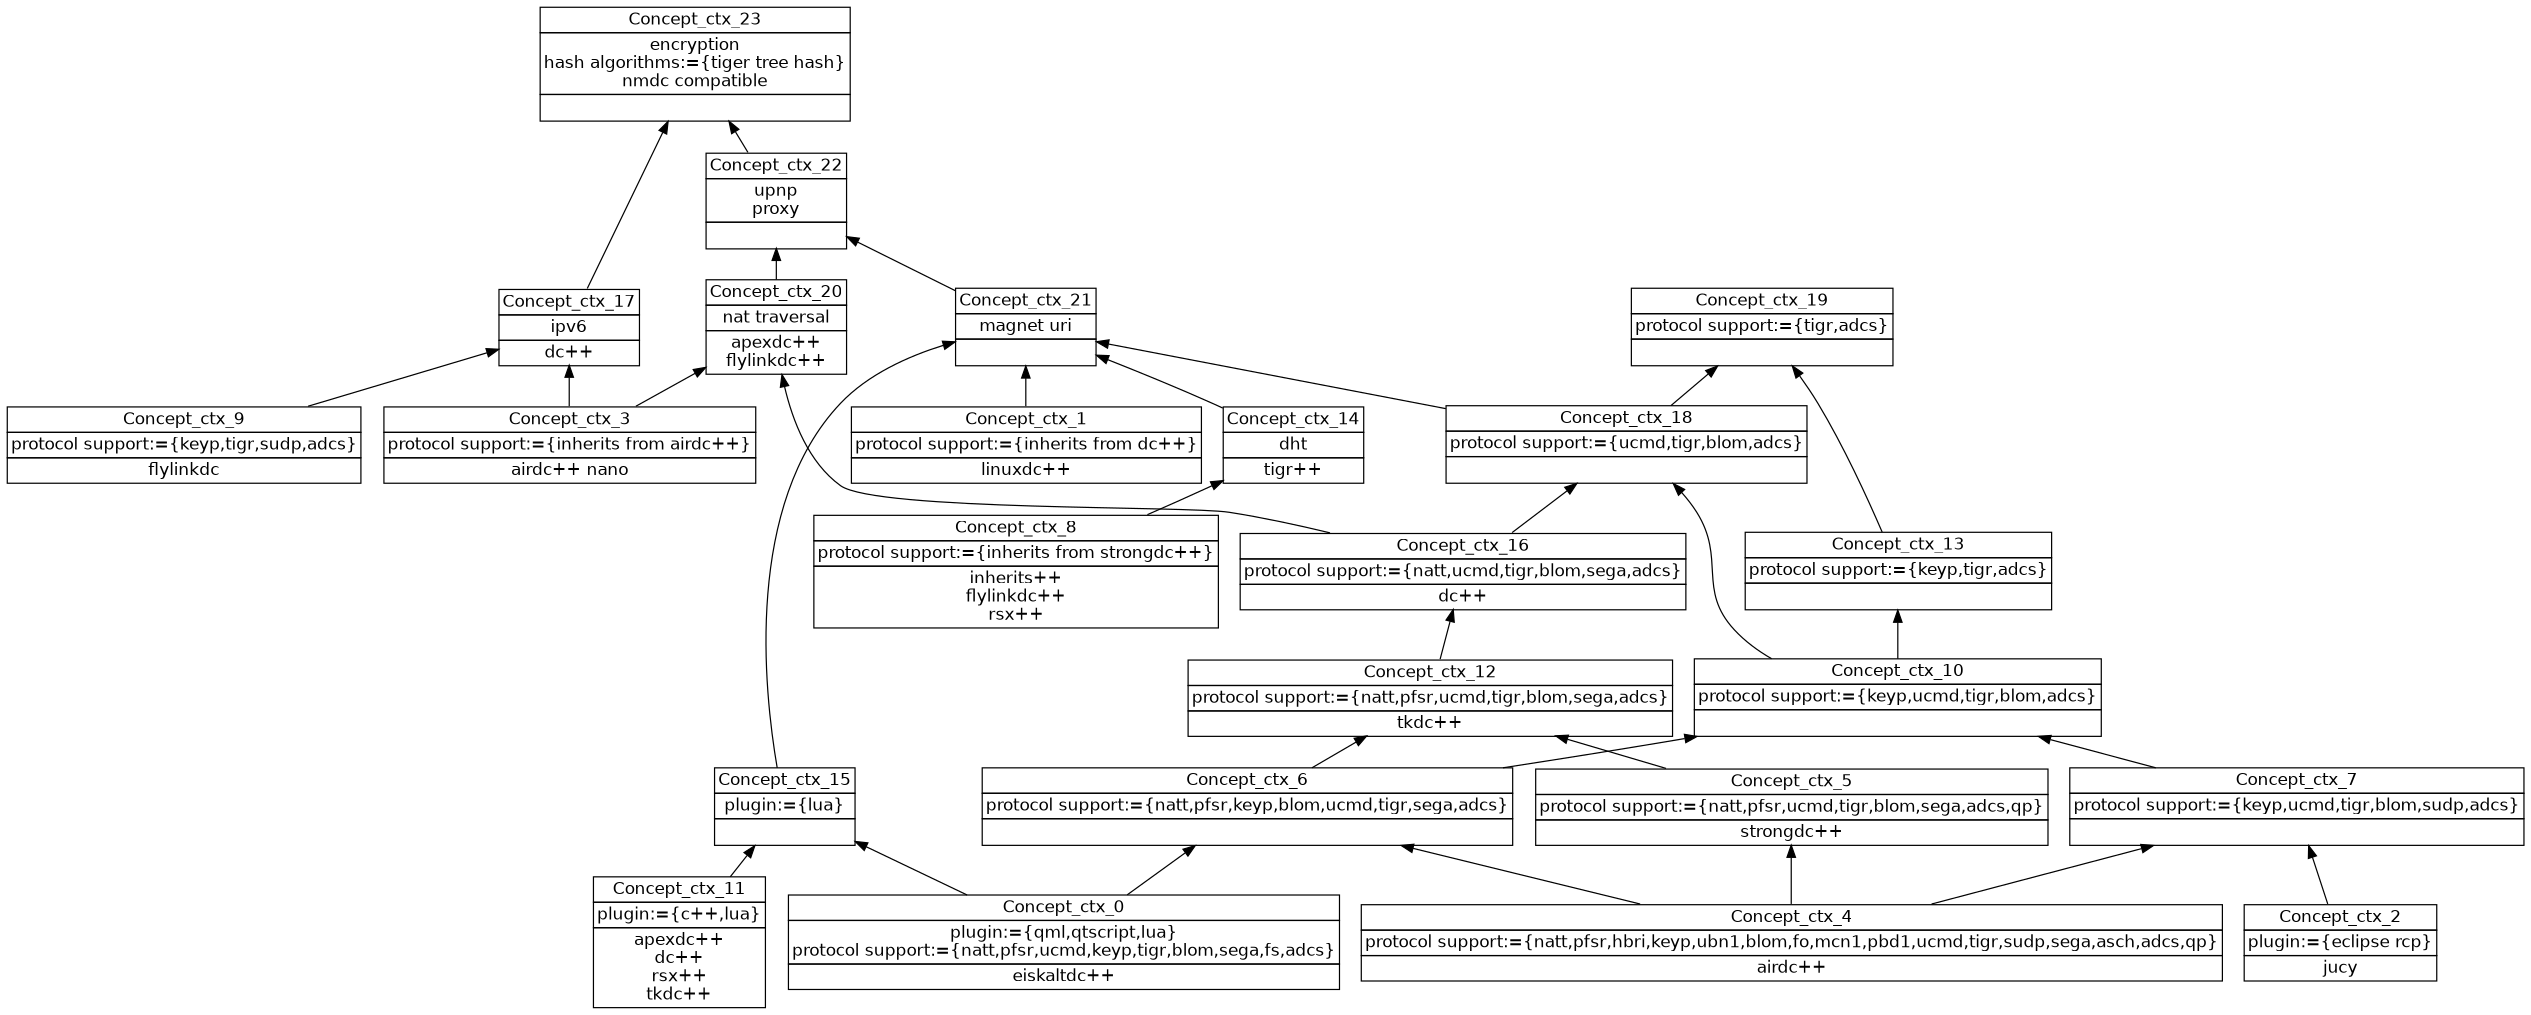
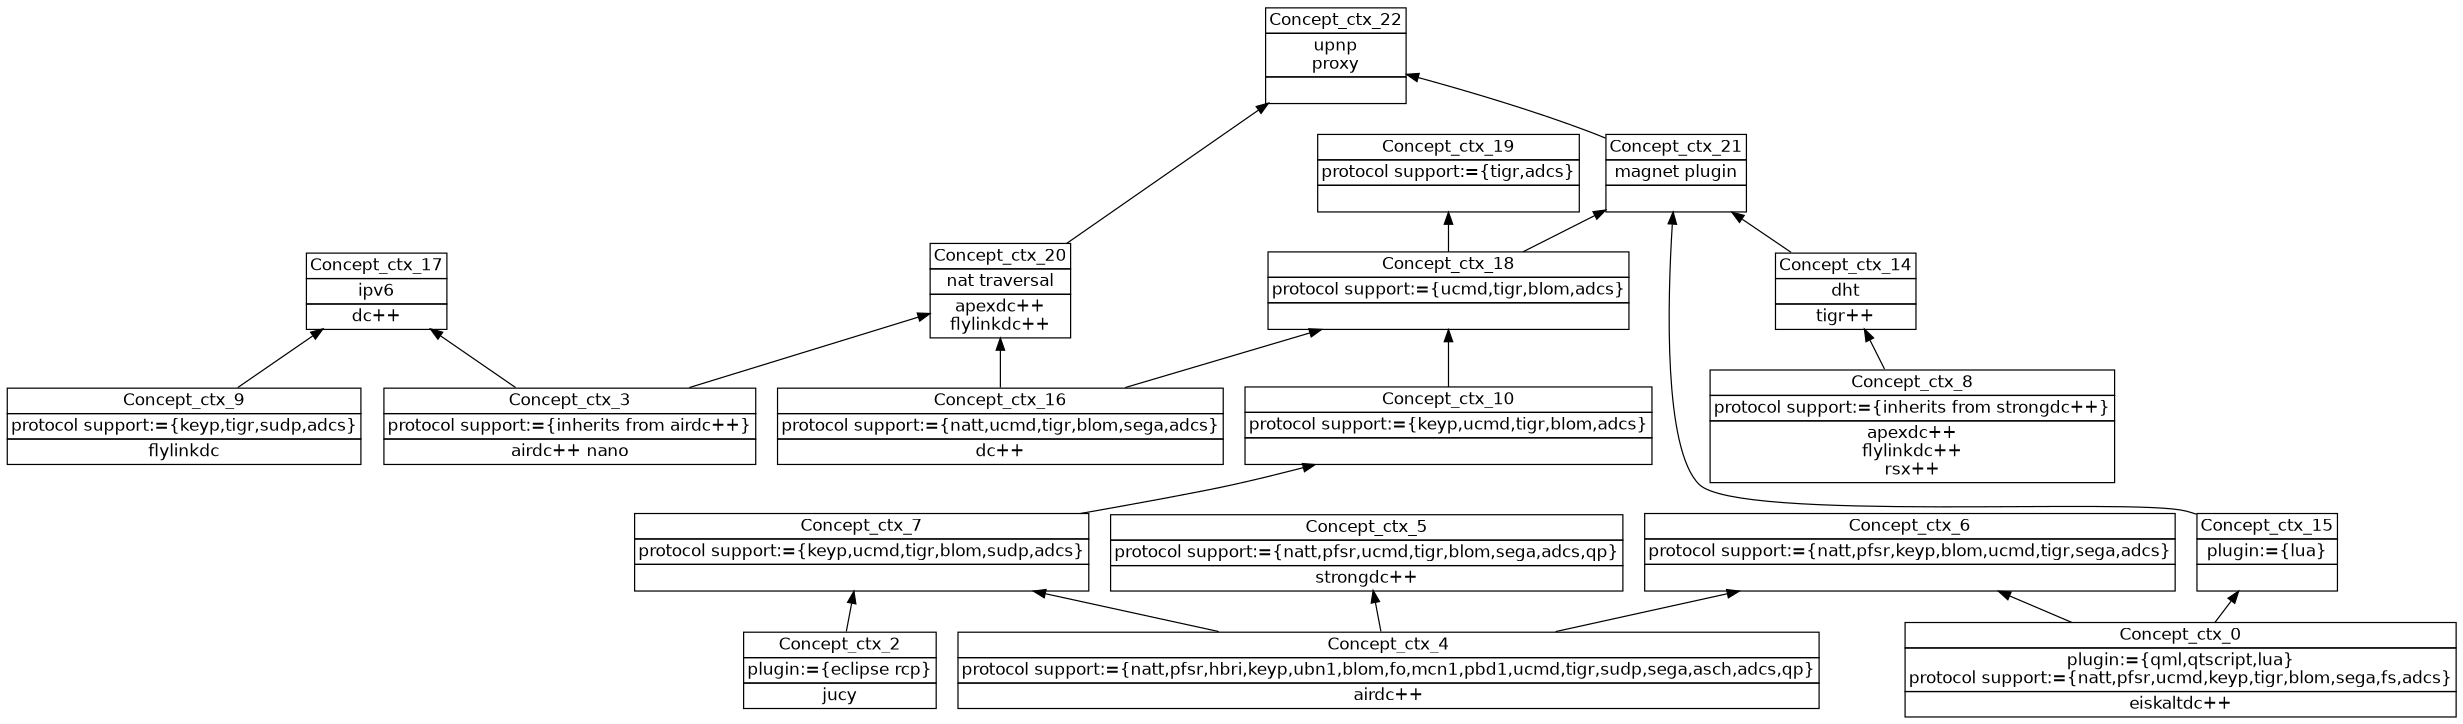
(695, 64) -> none
(1026, 326) -> (1676, 172)
(1026, 444) -> none
(1898, 571) -> none
(1016, 578) -> (1912, 433)
(1430, 698) -> none
(1589, 754) -> none
(679, 942) -> none
